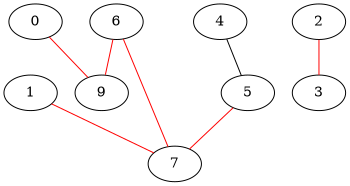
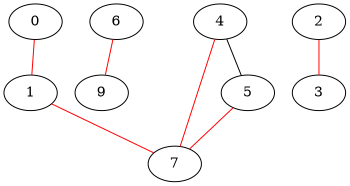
(69, 57) -> (33, 57)
(146, 93) -> (197, 93)
